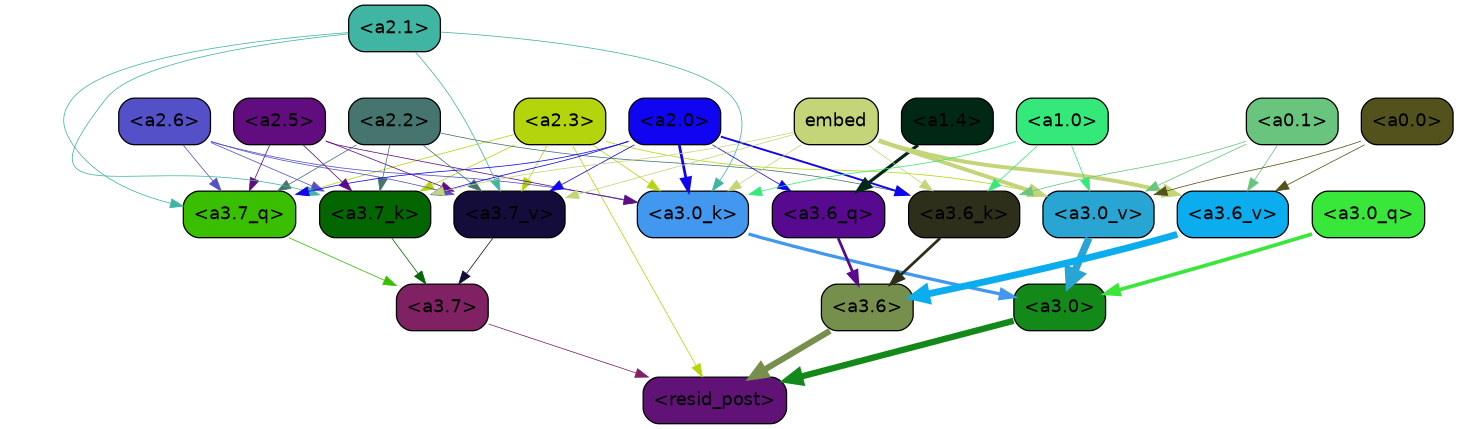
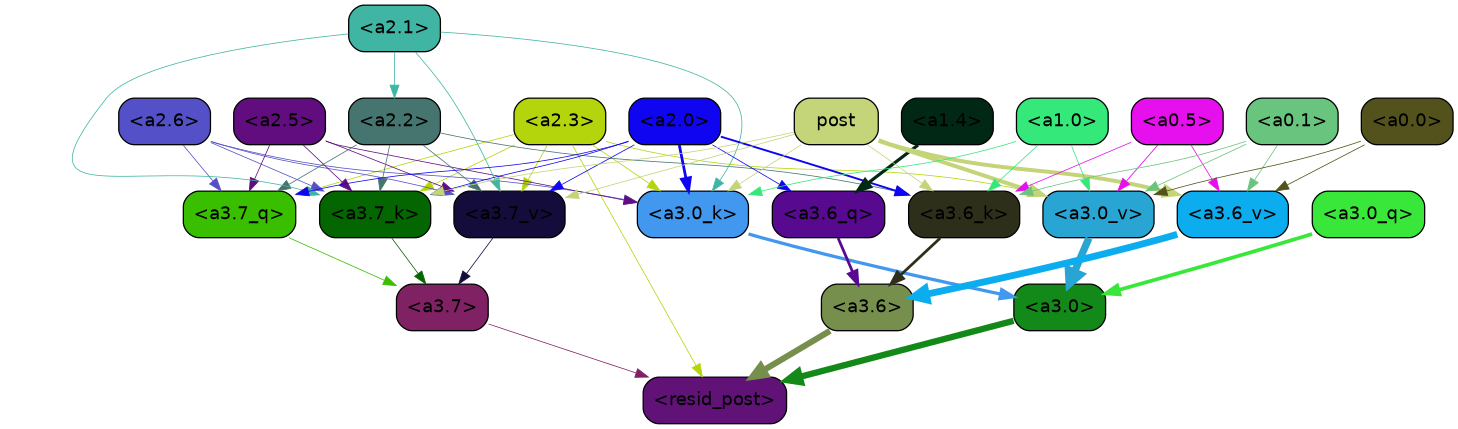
(125, 69) -> (395, 69)
(836, 121) -> (836, 121)
none -> (1177, 121)
